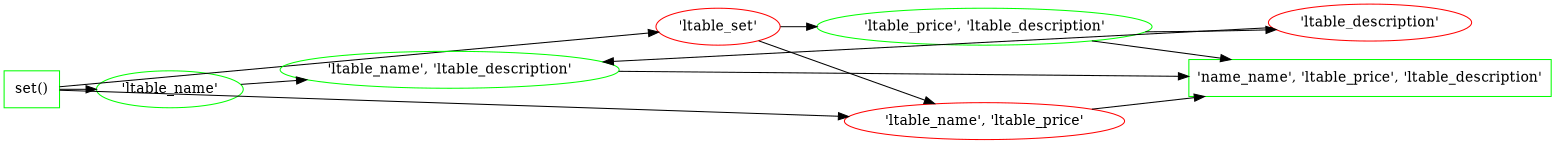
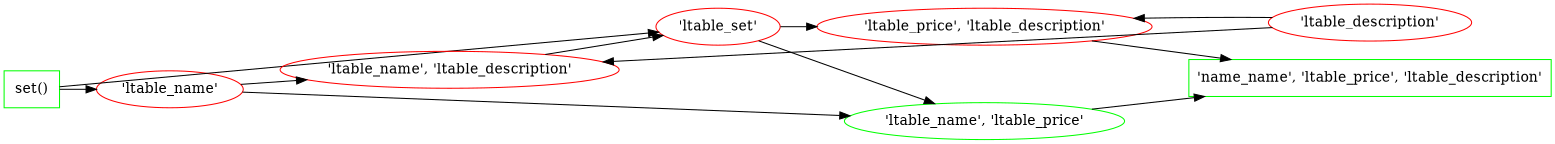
(984, 27) -> (984, 27)
(1206, 31) -> (1208, 17)
(450, 70) -> (450, 70)
(899, 74) -> (599, 46)
(170, 89) -> (170, 89)
(449, 103) -> (541, 104)
(984, 121) -> (984, 121)
